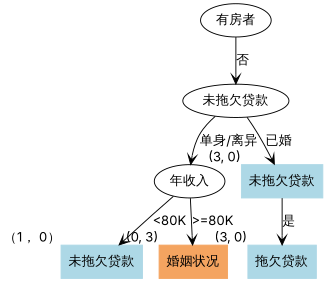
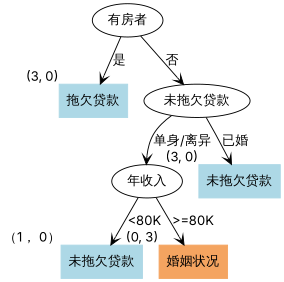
(282, 217) -> (112, 56)
